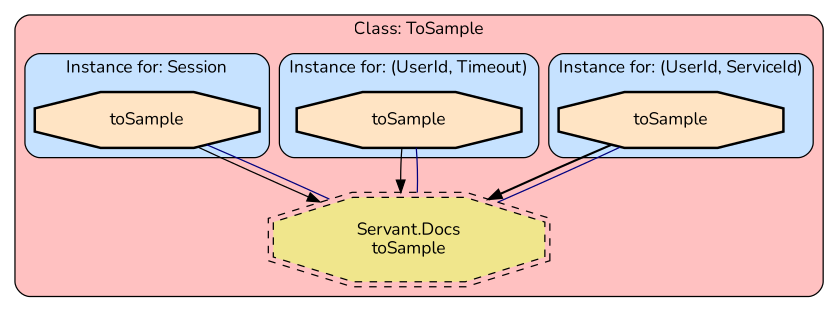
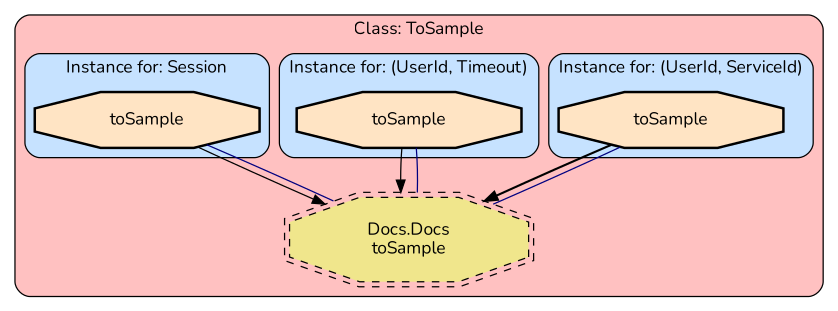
(409, 240) -> (409, 240)
